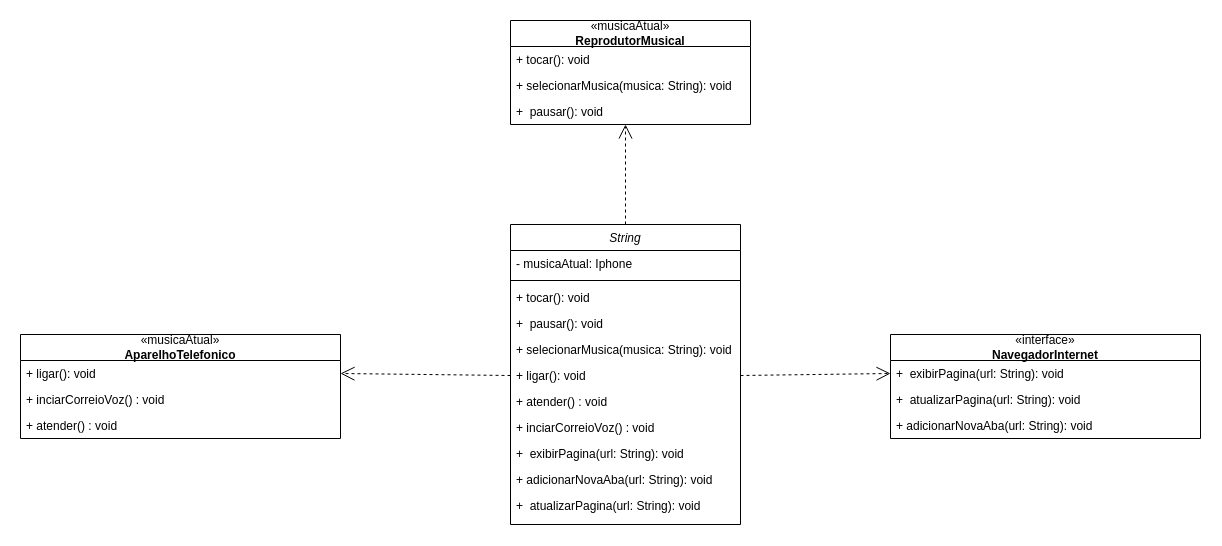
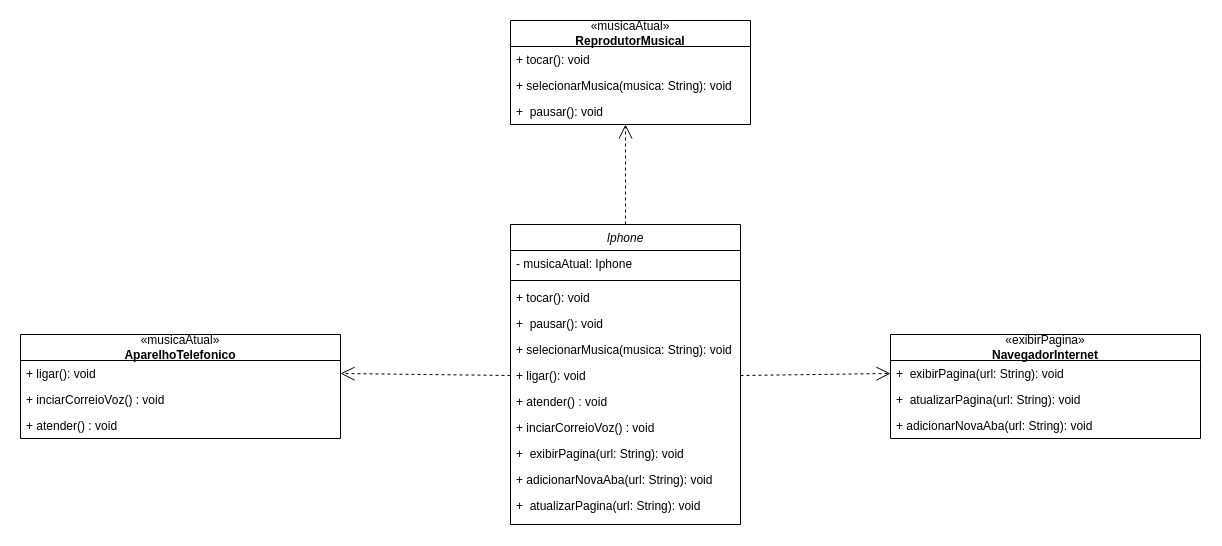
(625, 238) -> (625, 238)
(1046, 348) -> (1046, 348)
